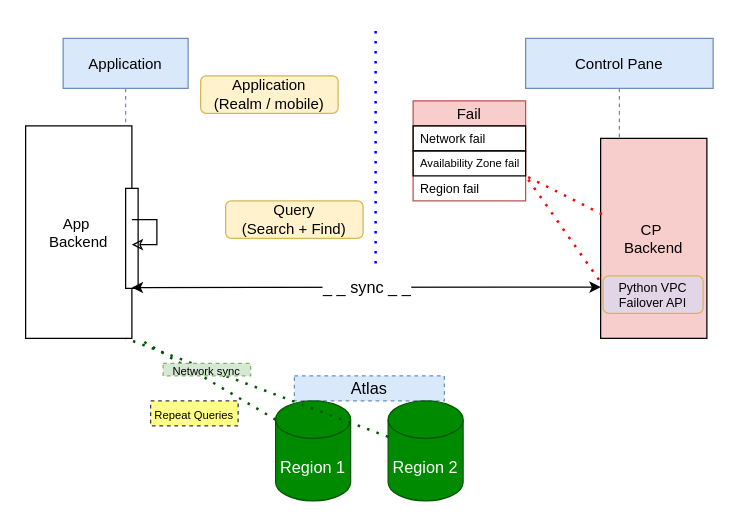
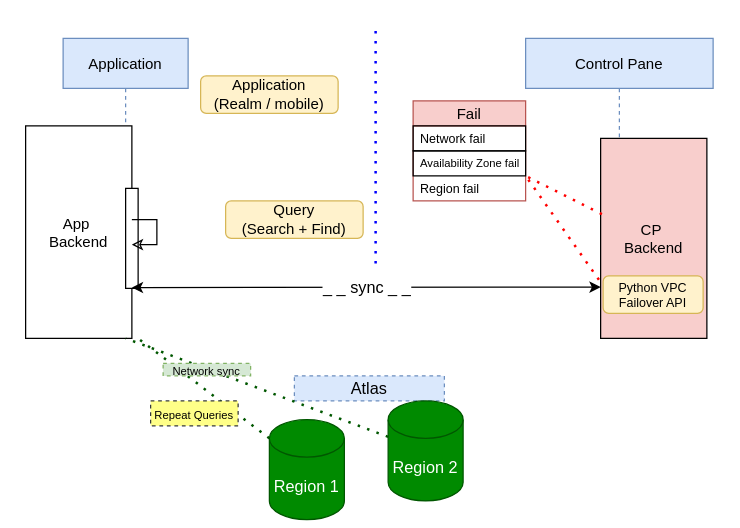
(653, 294) -> (653, 294)
(313, 451) -> (307, 469)
